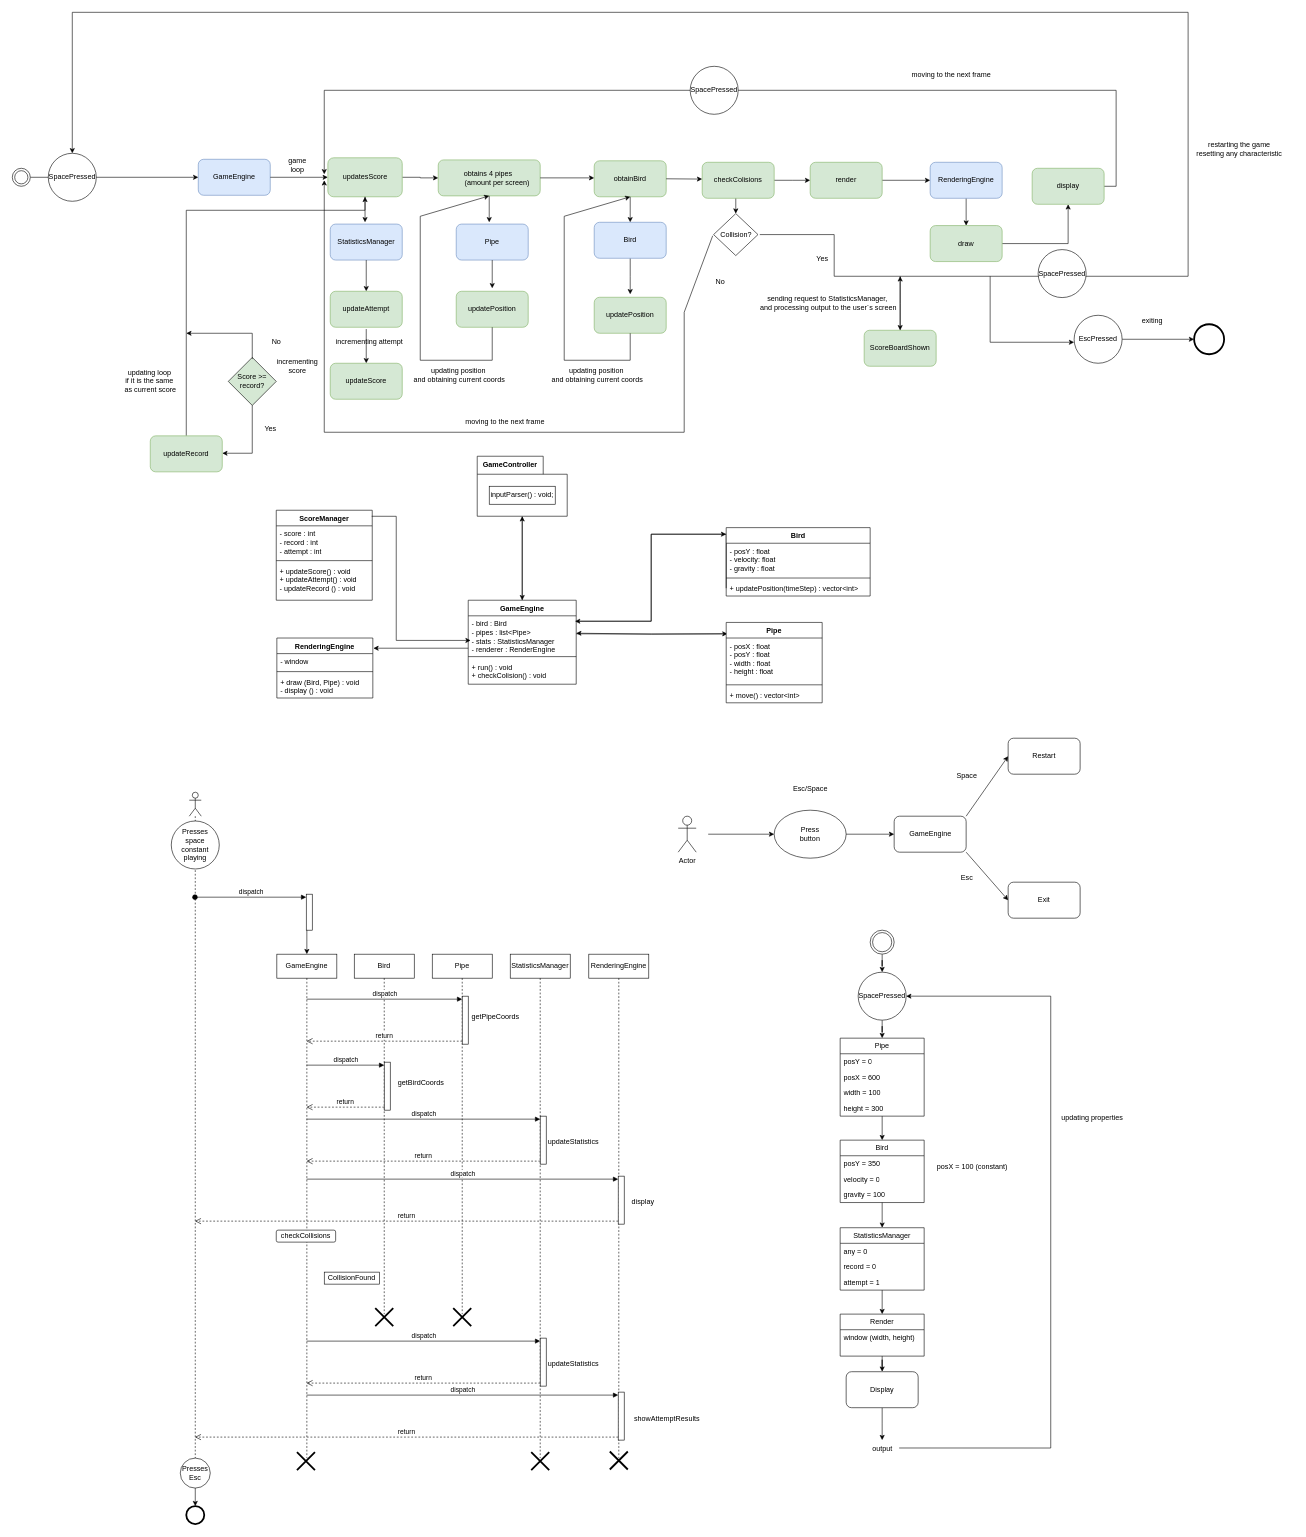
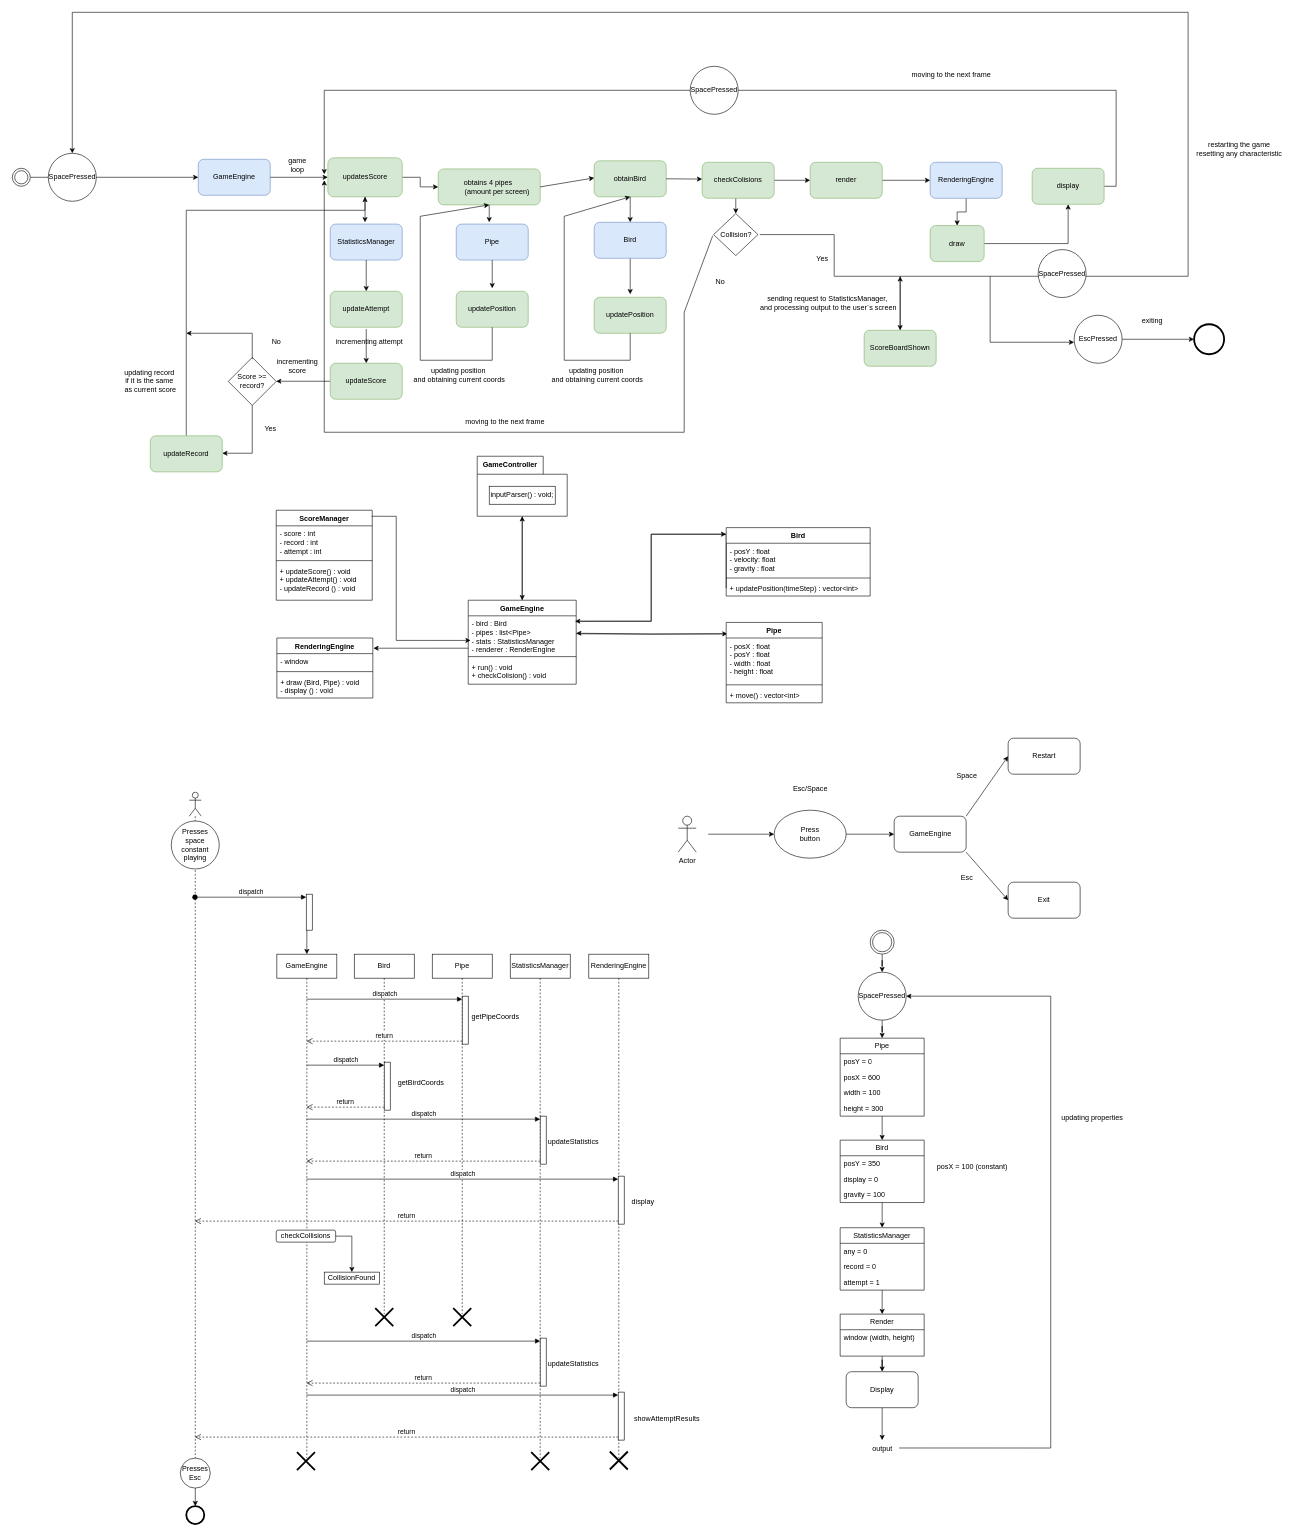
(489, 178) -> (489, 187)
(966, 244) -> (957, 244)
(151, 381) -> (151, 381)
(252, 381) -> (252, 381)
none -> (281, 381)
(864, 1180) -> (862, 1180)
none -> (351, 1236)
